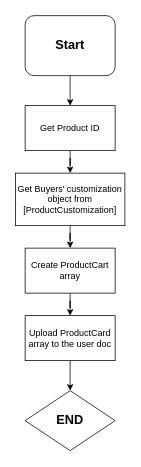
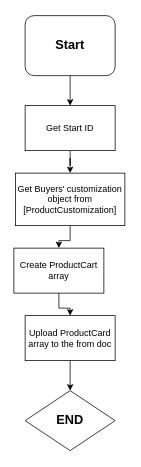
(70, 128) -> (70, 128)
(70, 270) -> (59, 270)
(70, 338) -> (70, 338)
